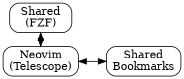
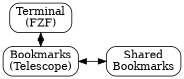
(41, 18) -> (41, 18)
(41, 61) -> (41, 61)
